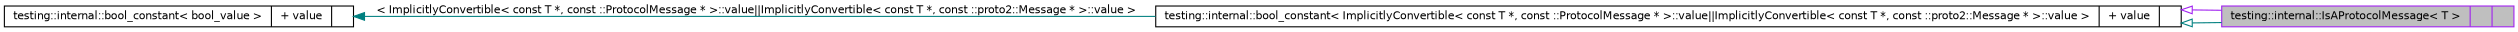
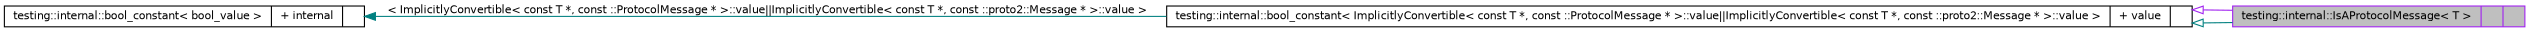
(302, 16) -> (307, 16)
